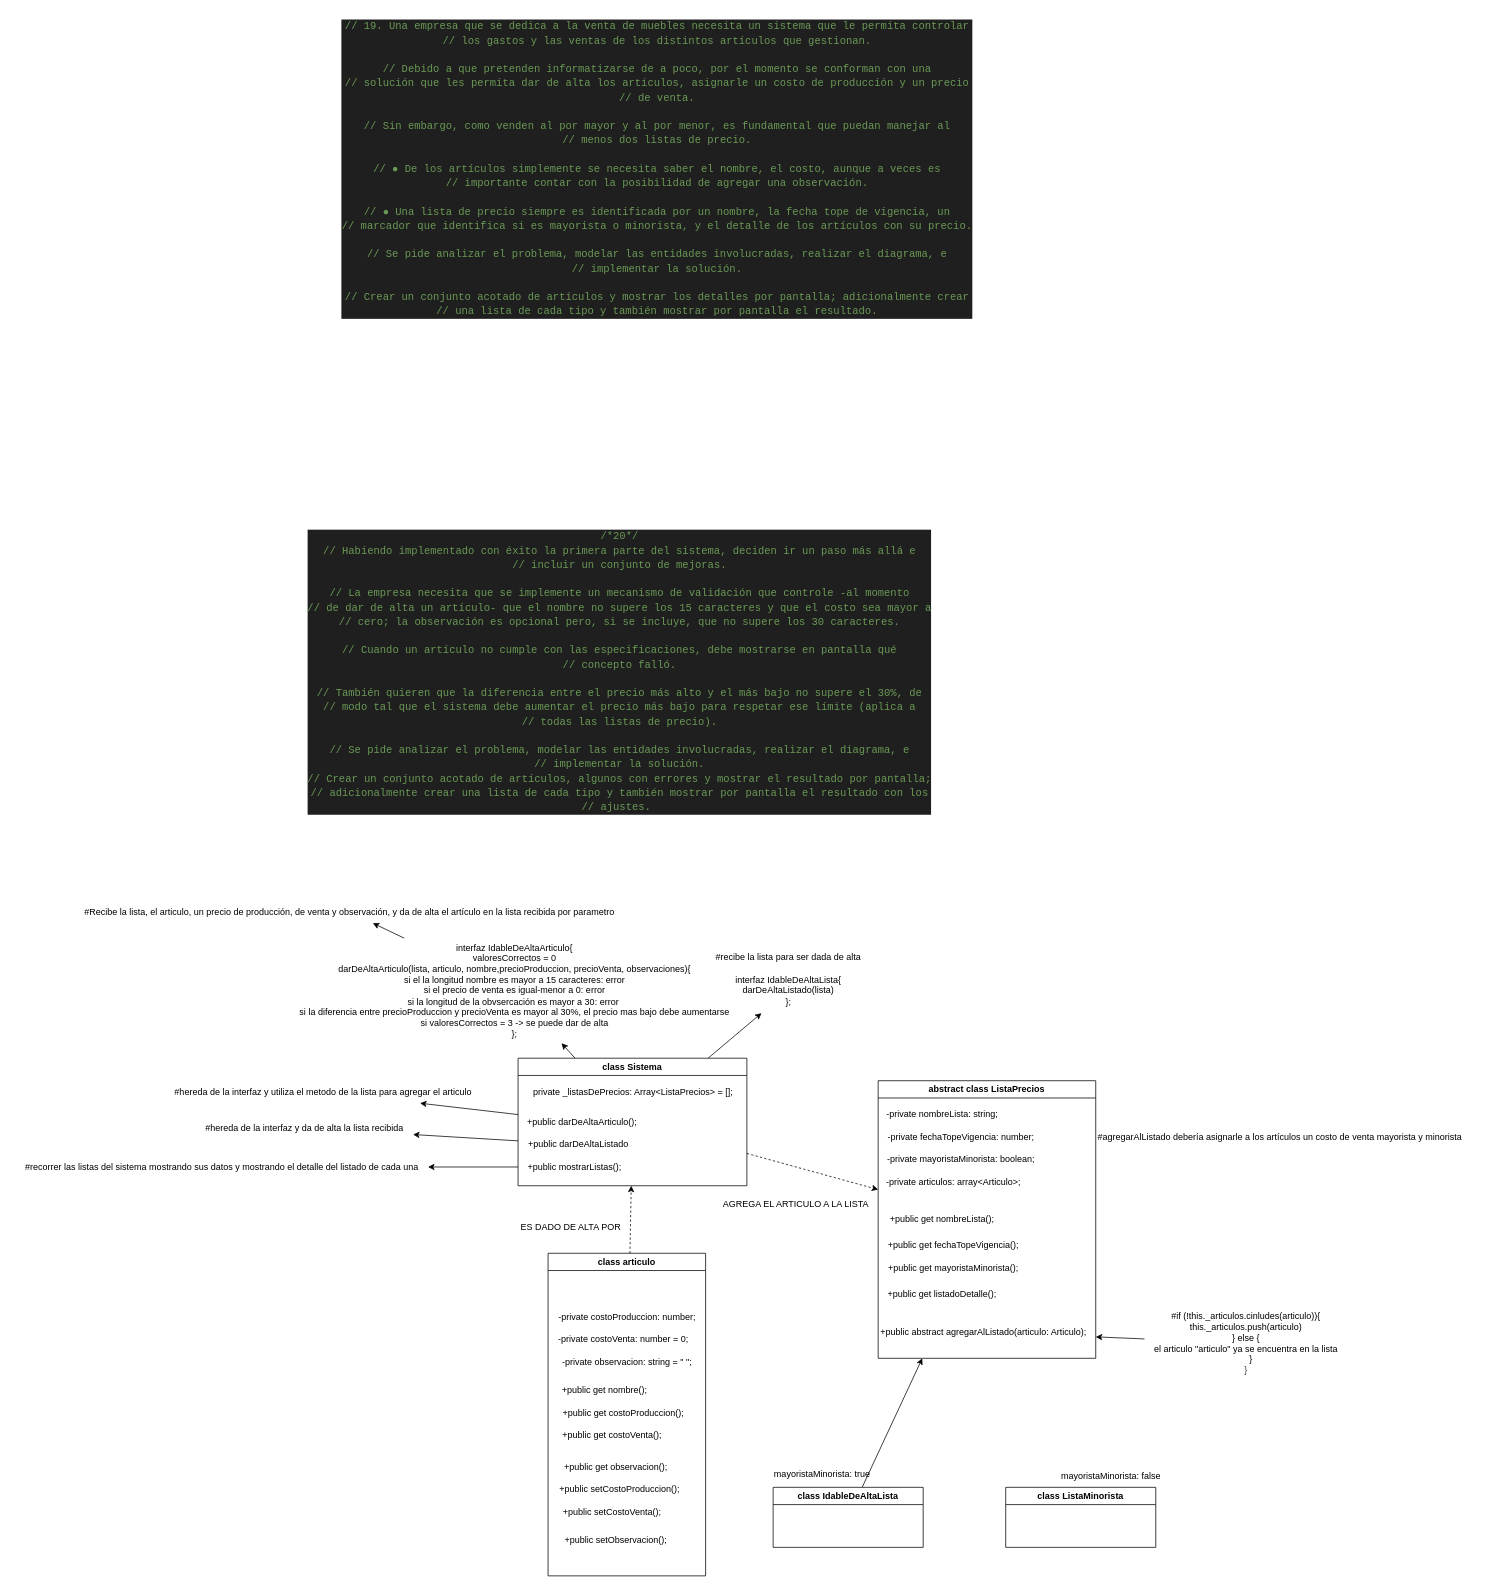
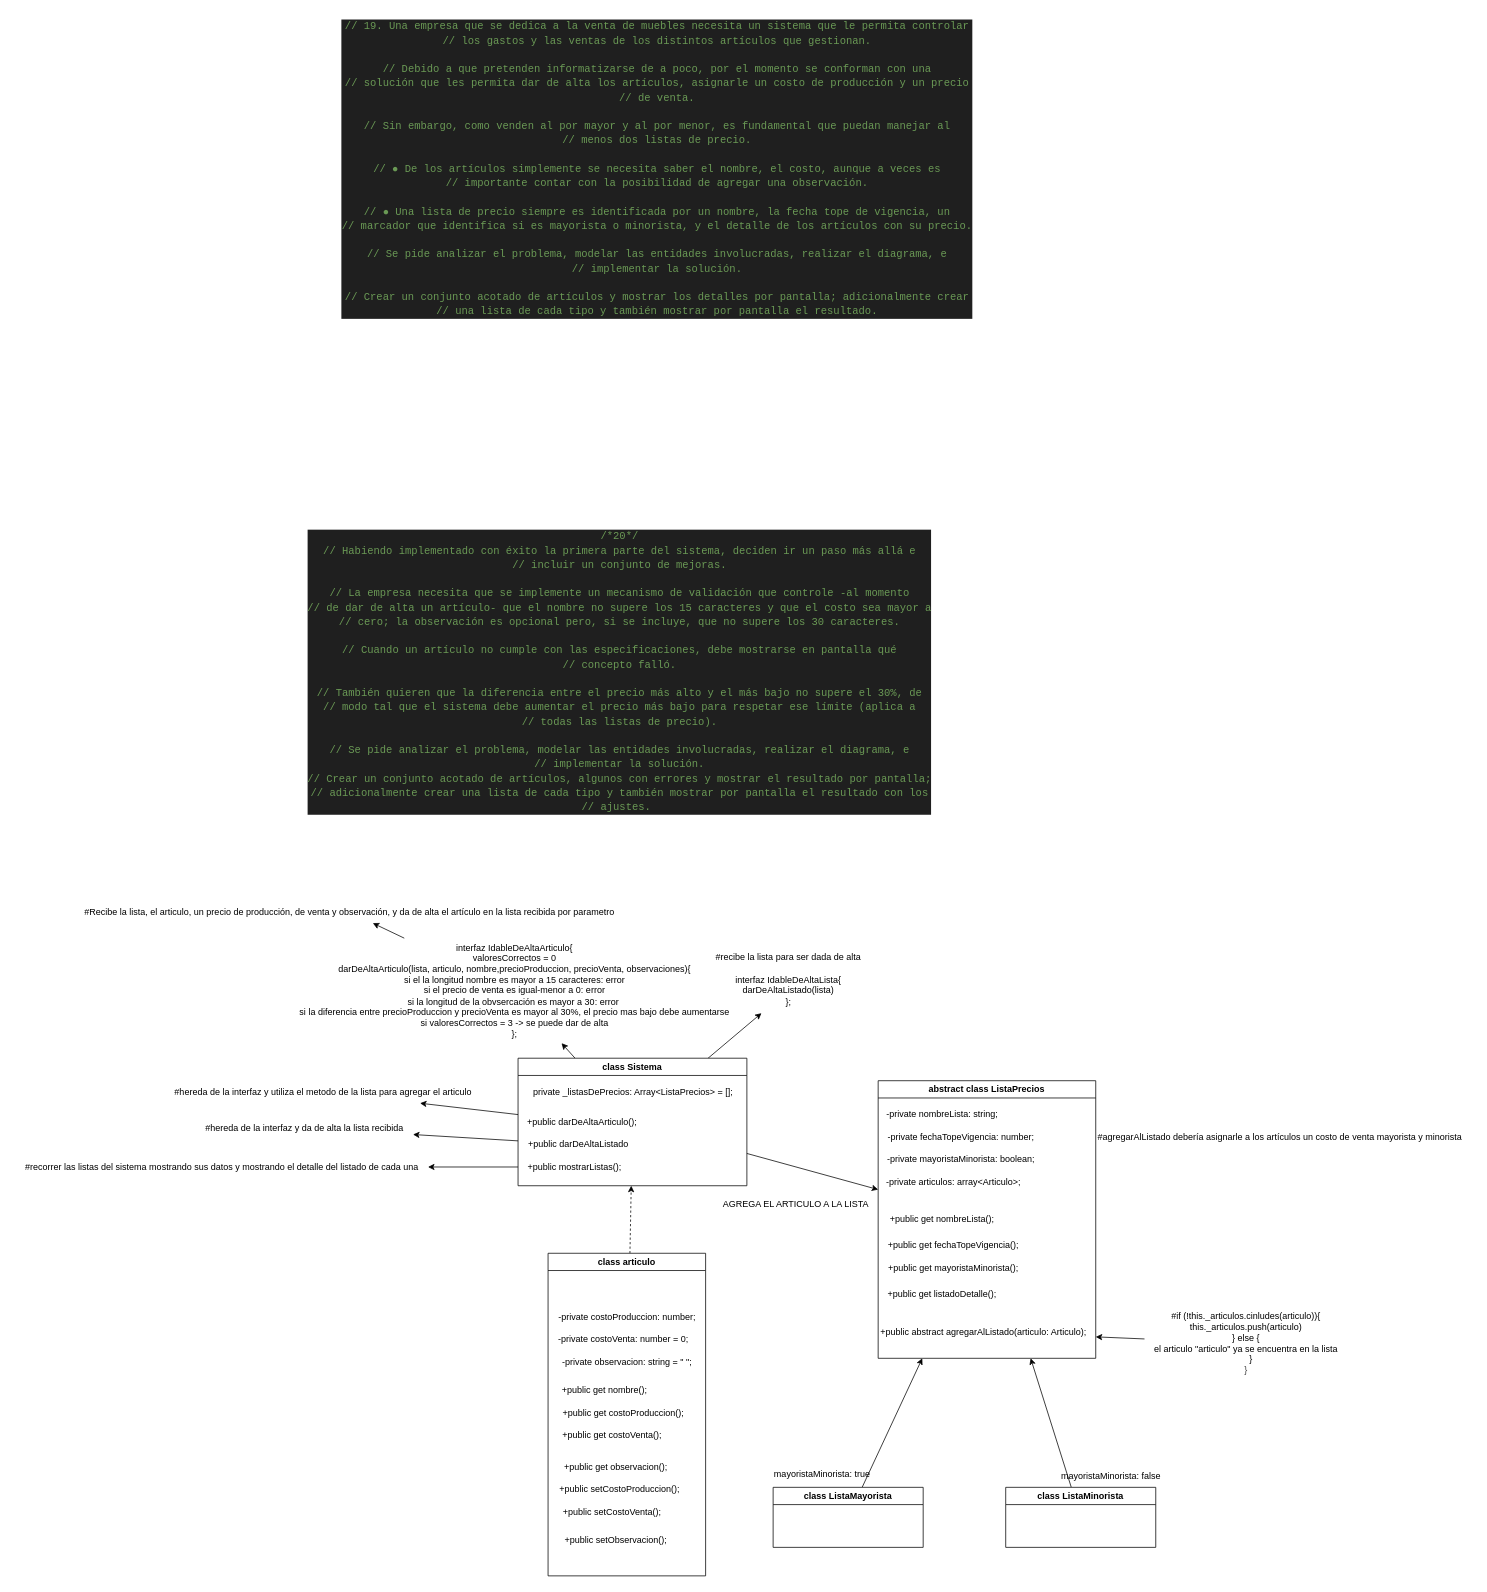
(810, 1171) -> (810, 1171)
(570, 1227) -> none
none -> (1051, 1425)
(848, 1496) -> (848, 1496)
